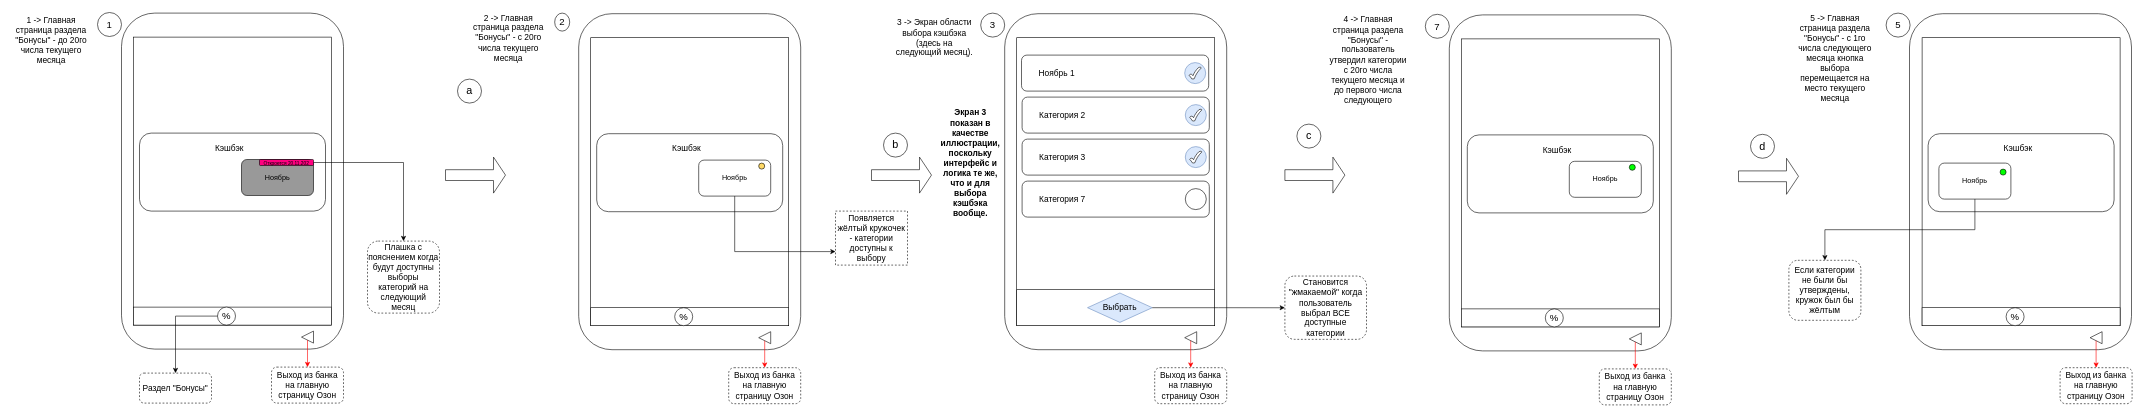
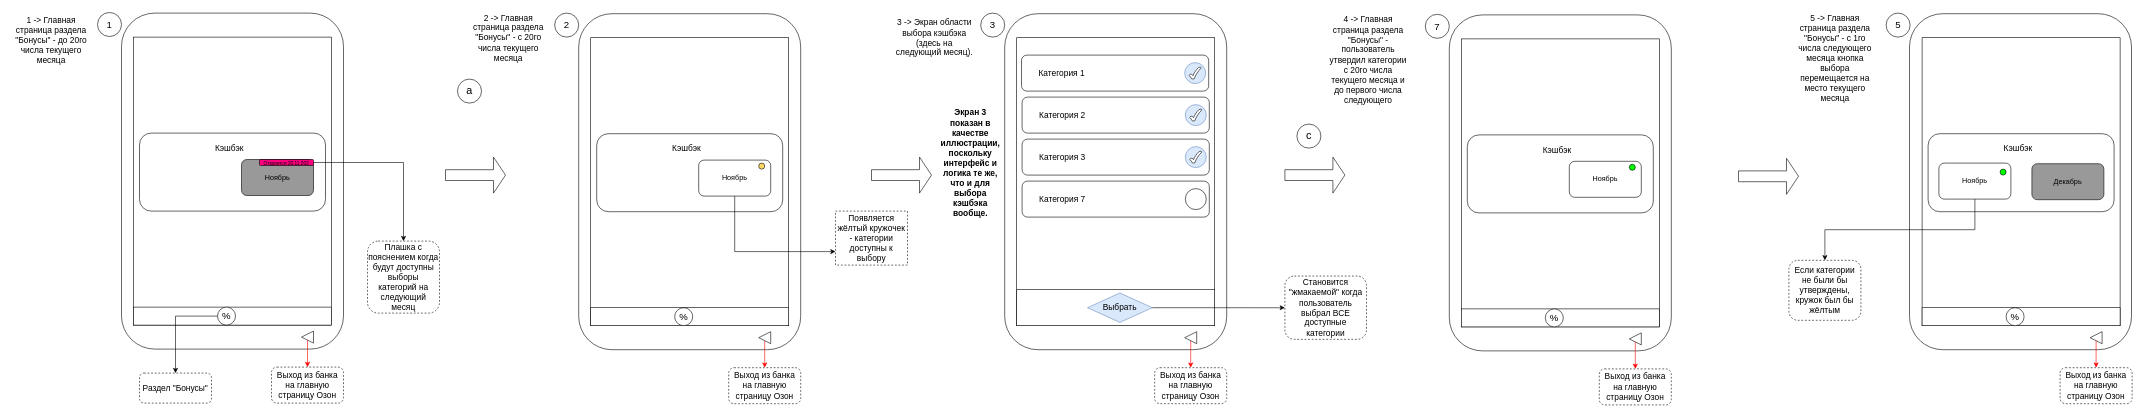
(562, 22) -> (567, 25)
(1038, 73) -> (1044, 73)
(896, 145) -> none
(1763, 146) -> none
none -> (2068, 182)
